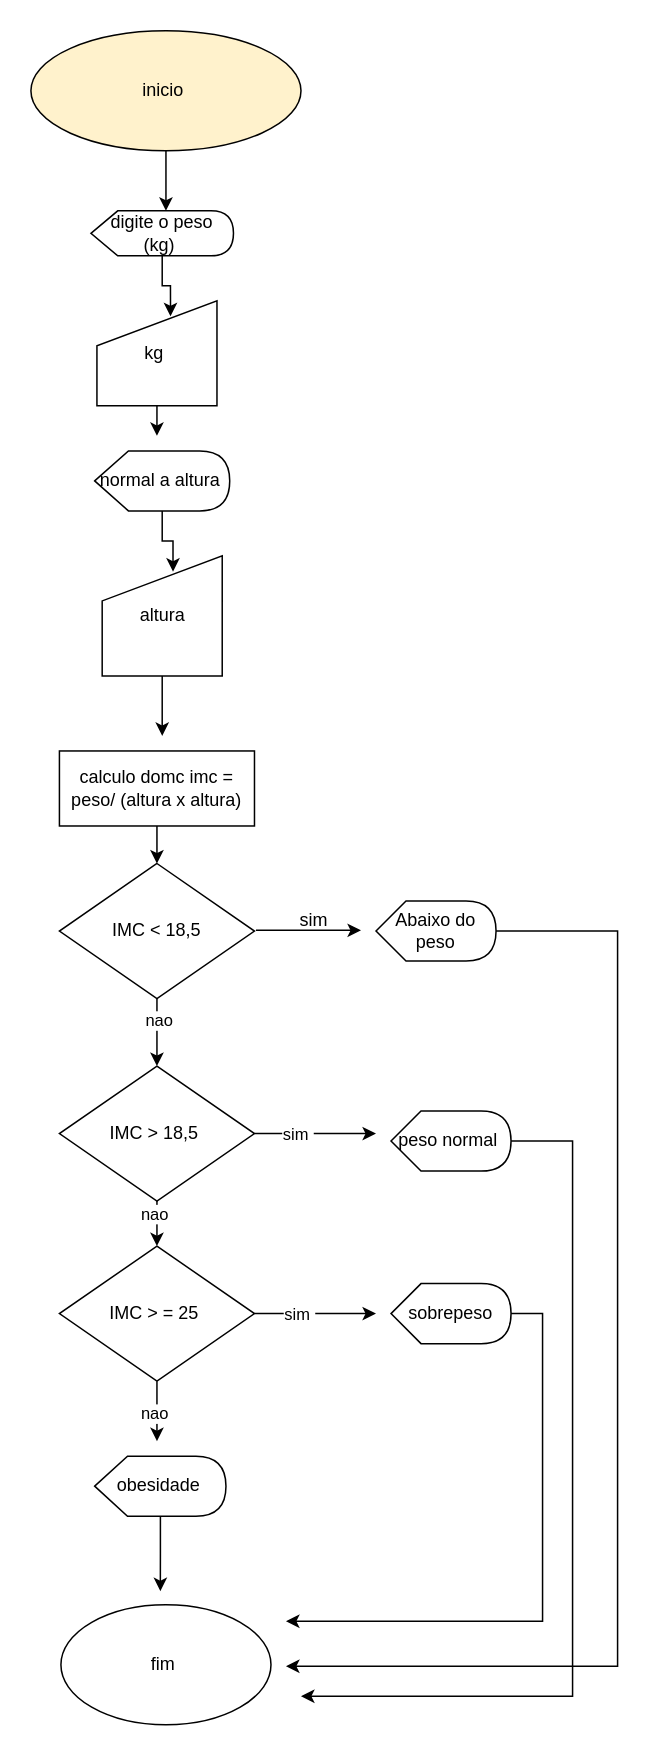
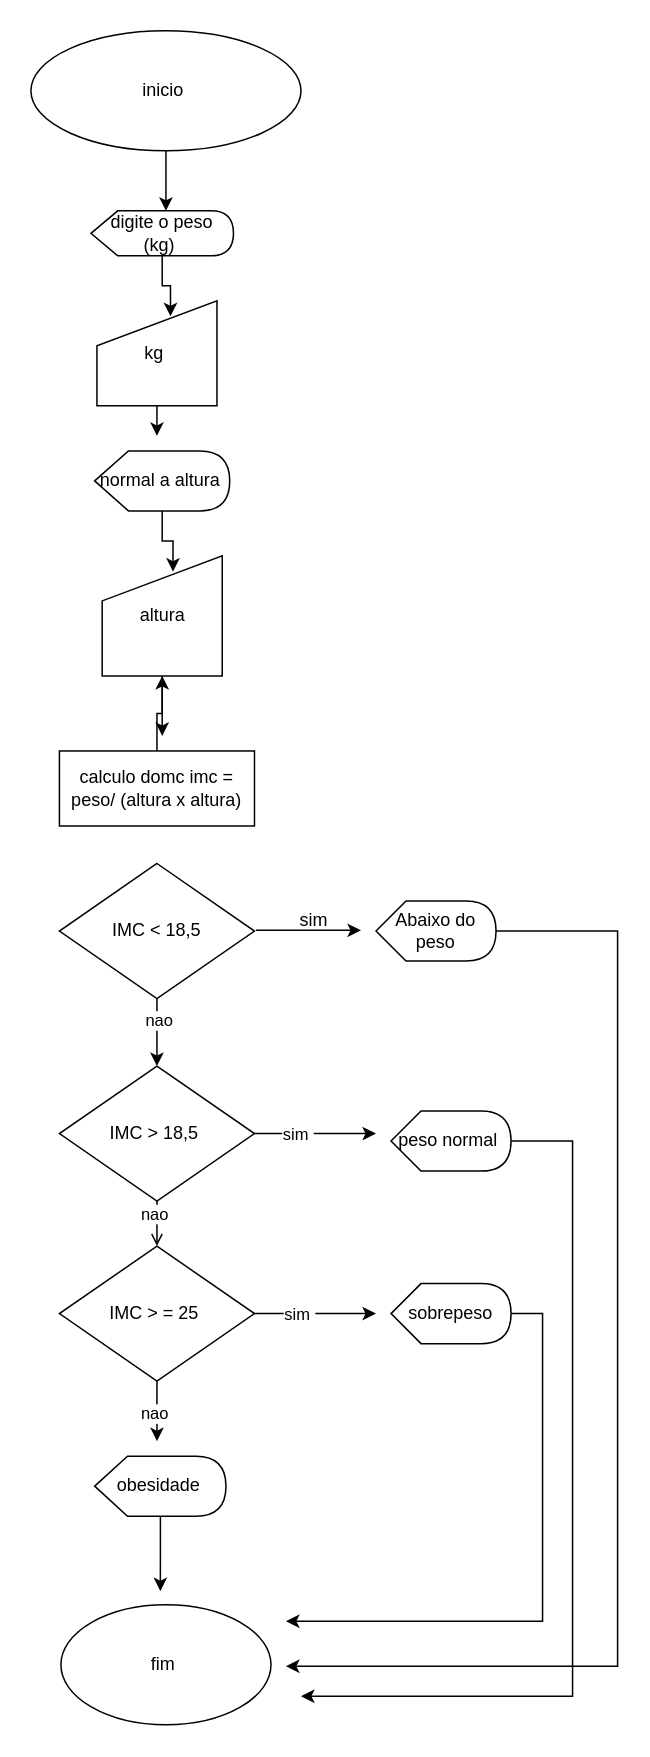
(166, 91) -> (166, 91)
(157, 850) -> (157, 730)
(157, 1234) -> (157, 1237)
